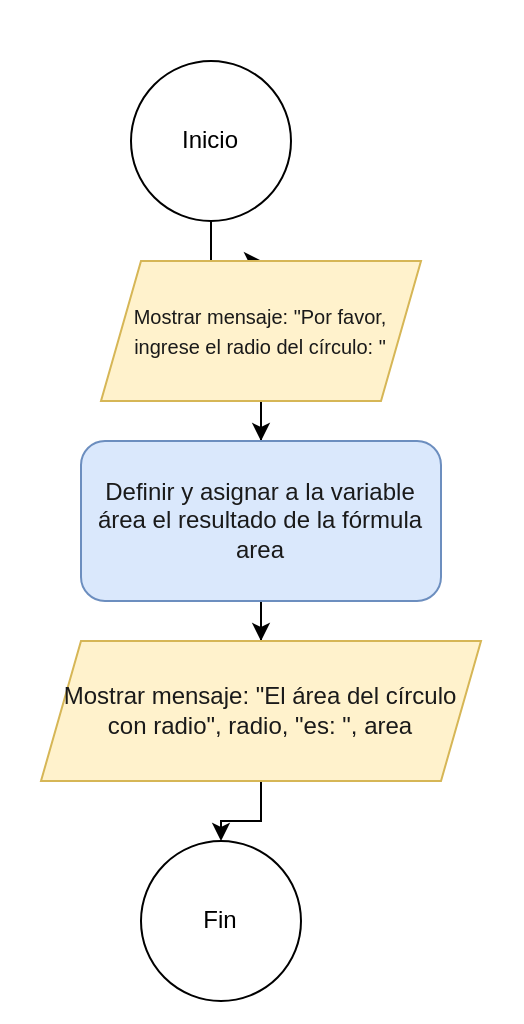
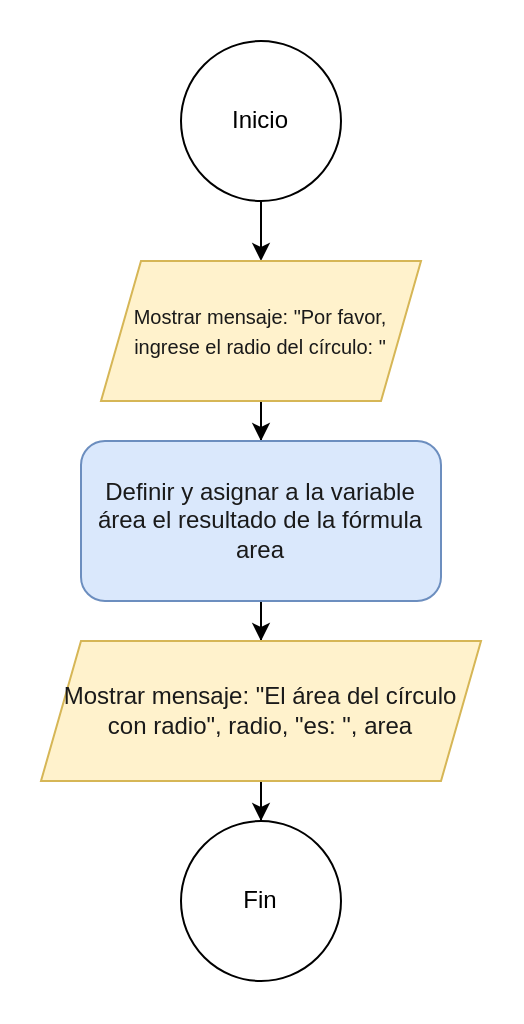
(211, 141) -> (261, 121)
(221, 921) -> (261, 901)
